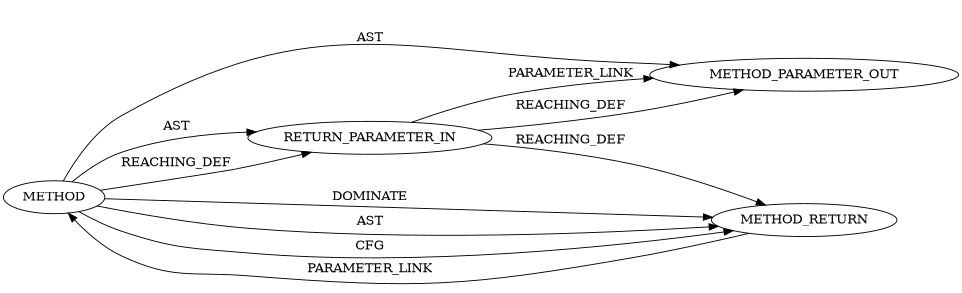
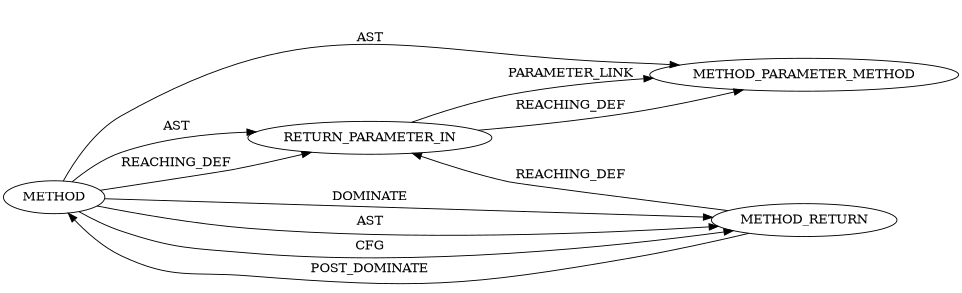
(804, 75) -> (804, 75)
(622, 162) -> (573, 191)
(370, 269) -> (370, 269)
